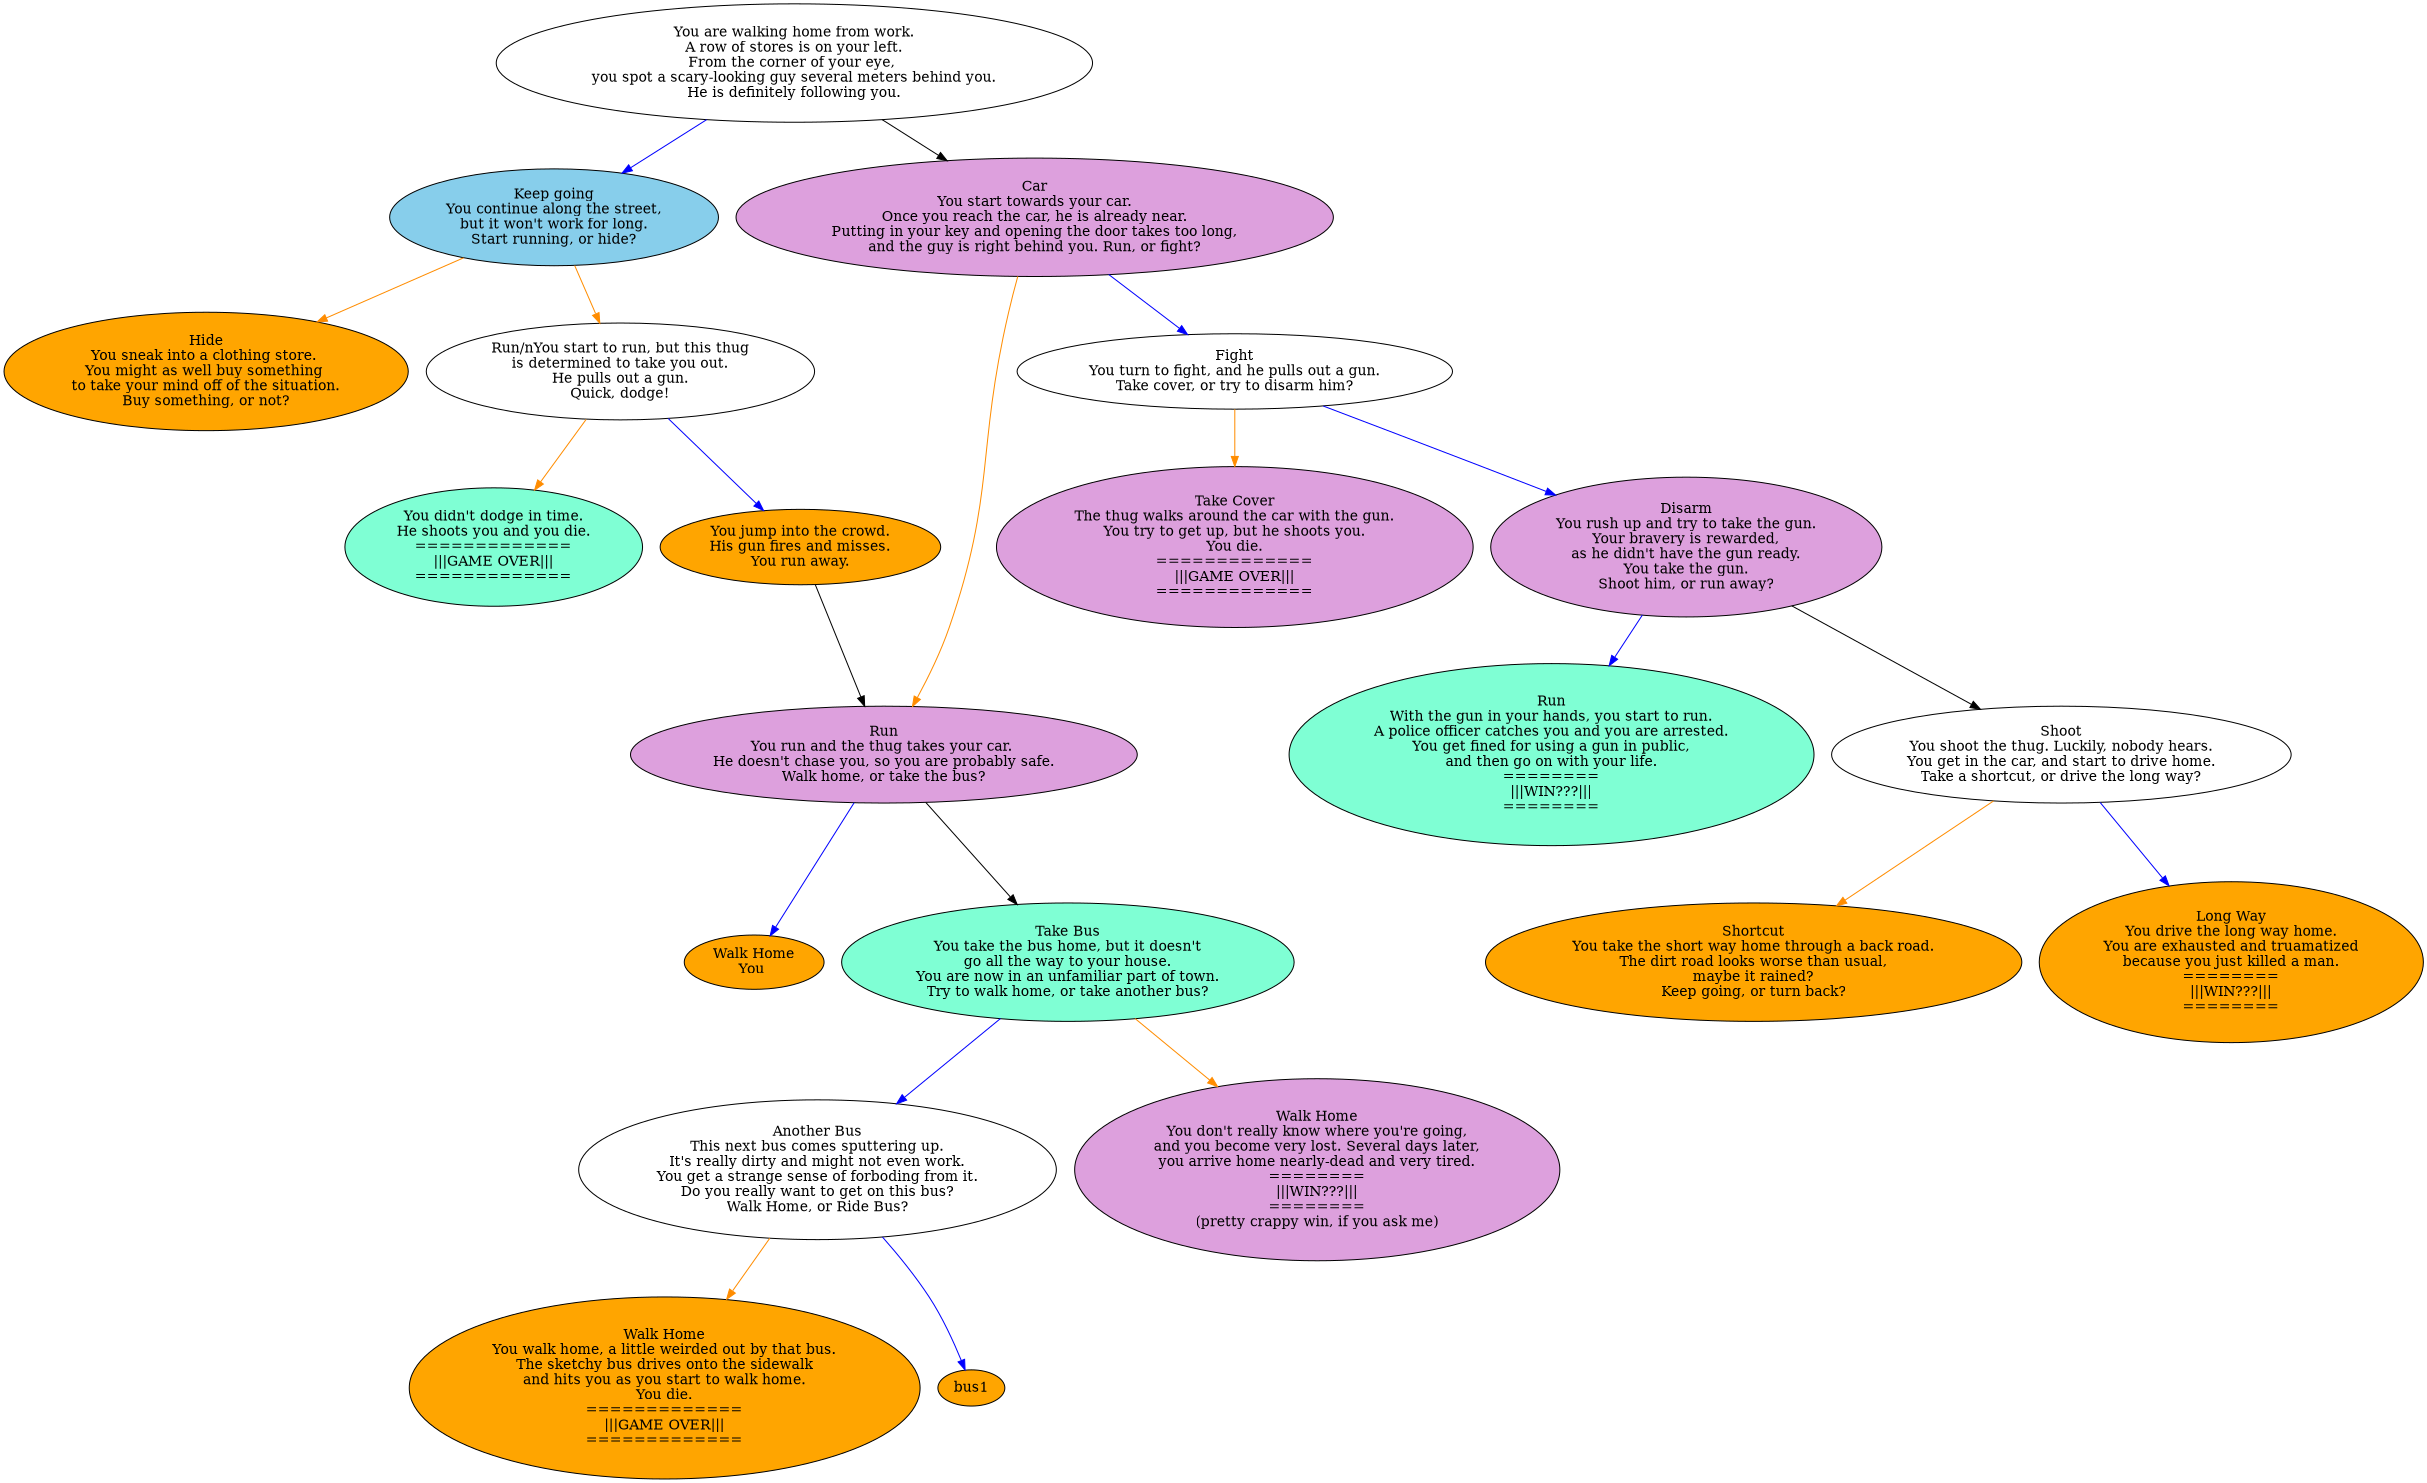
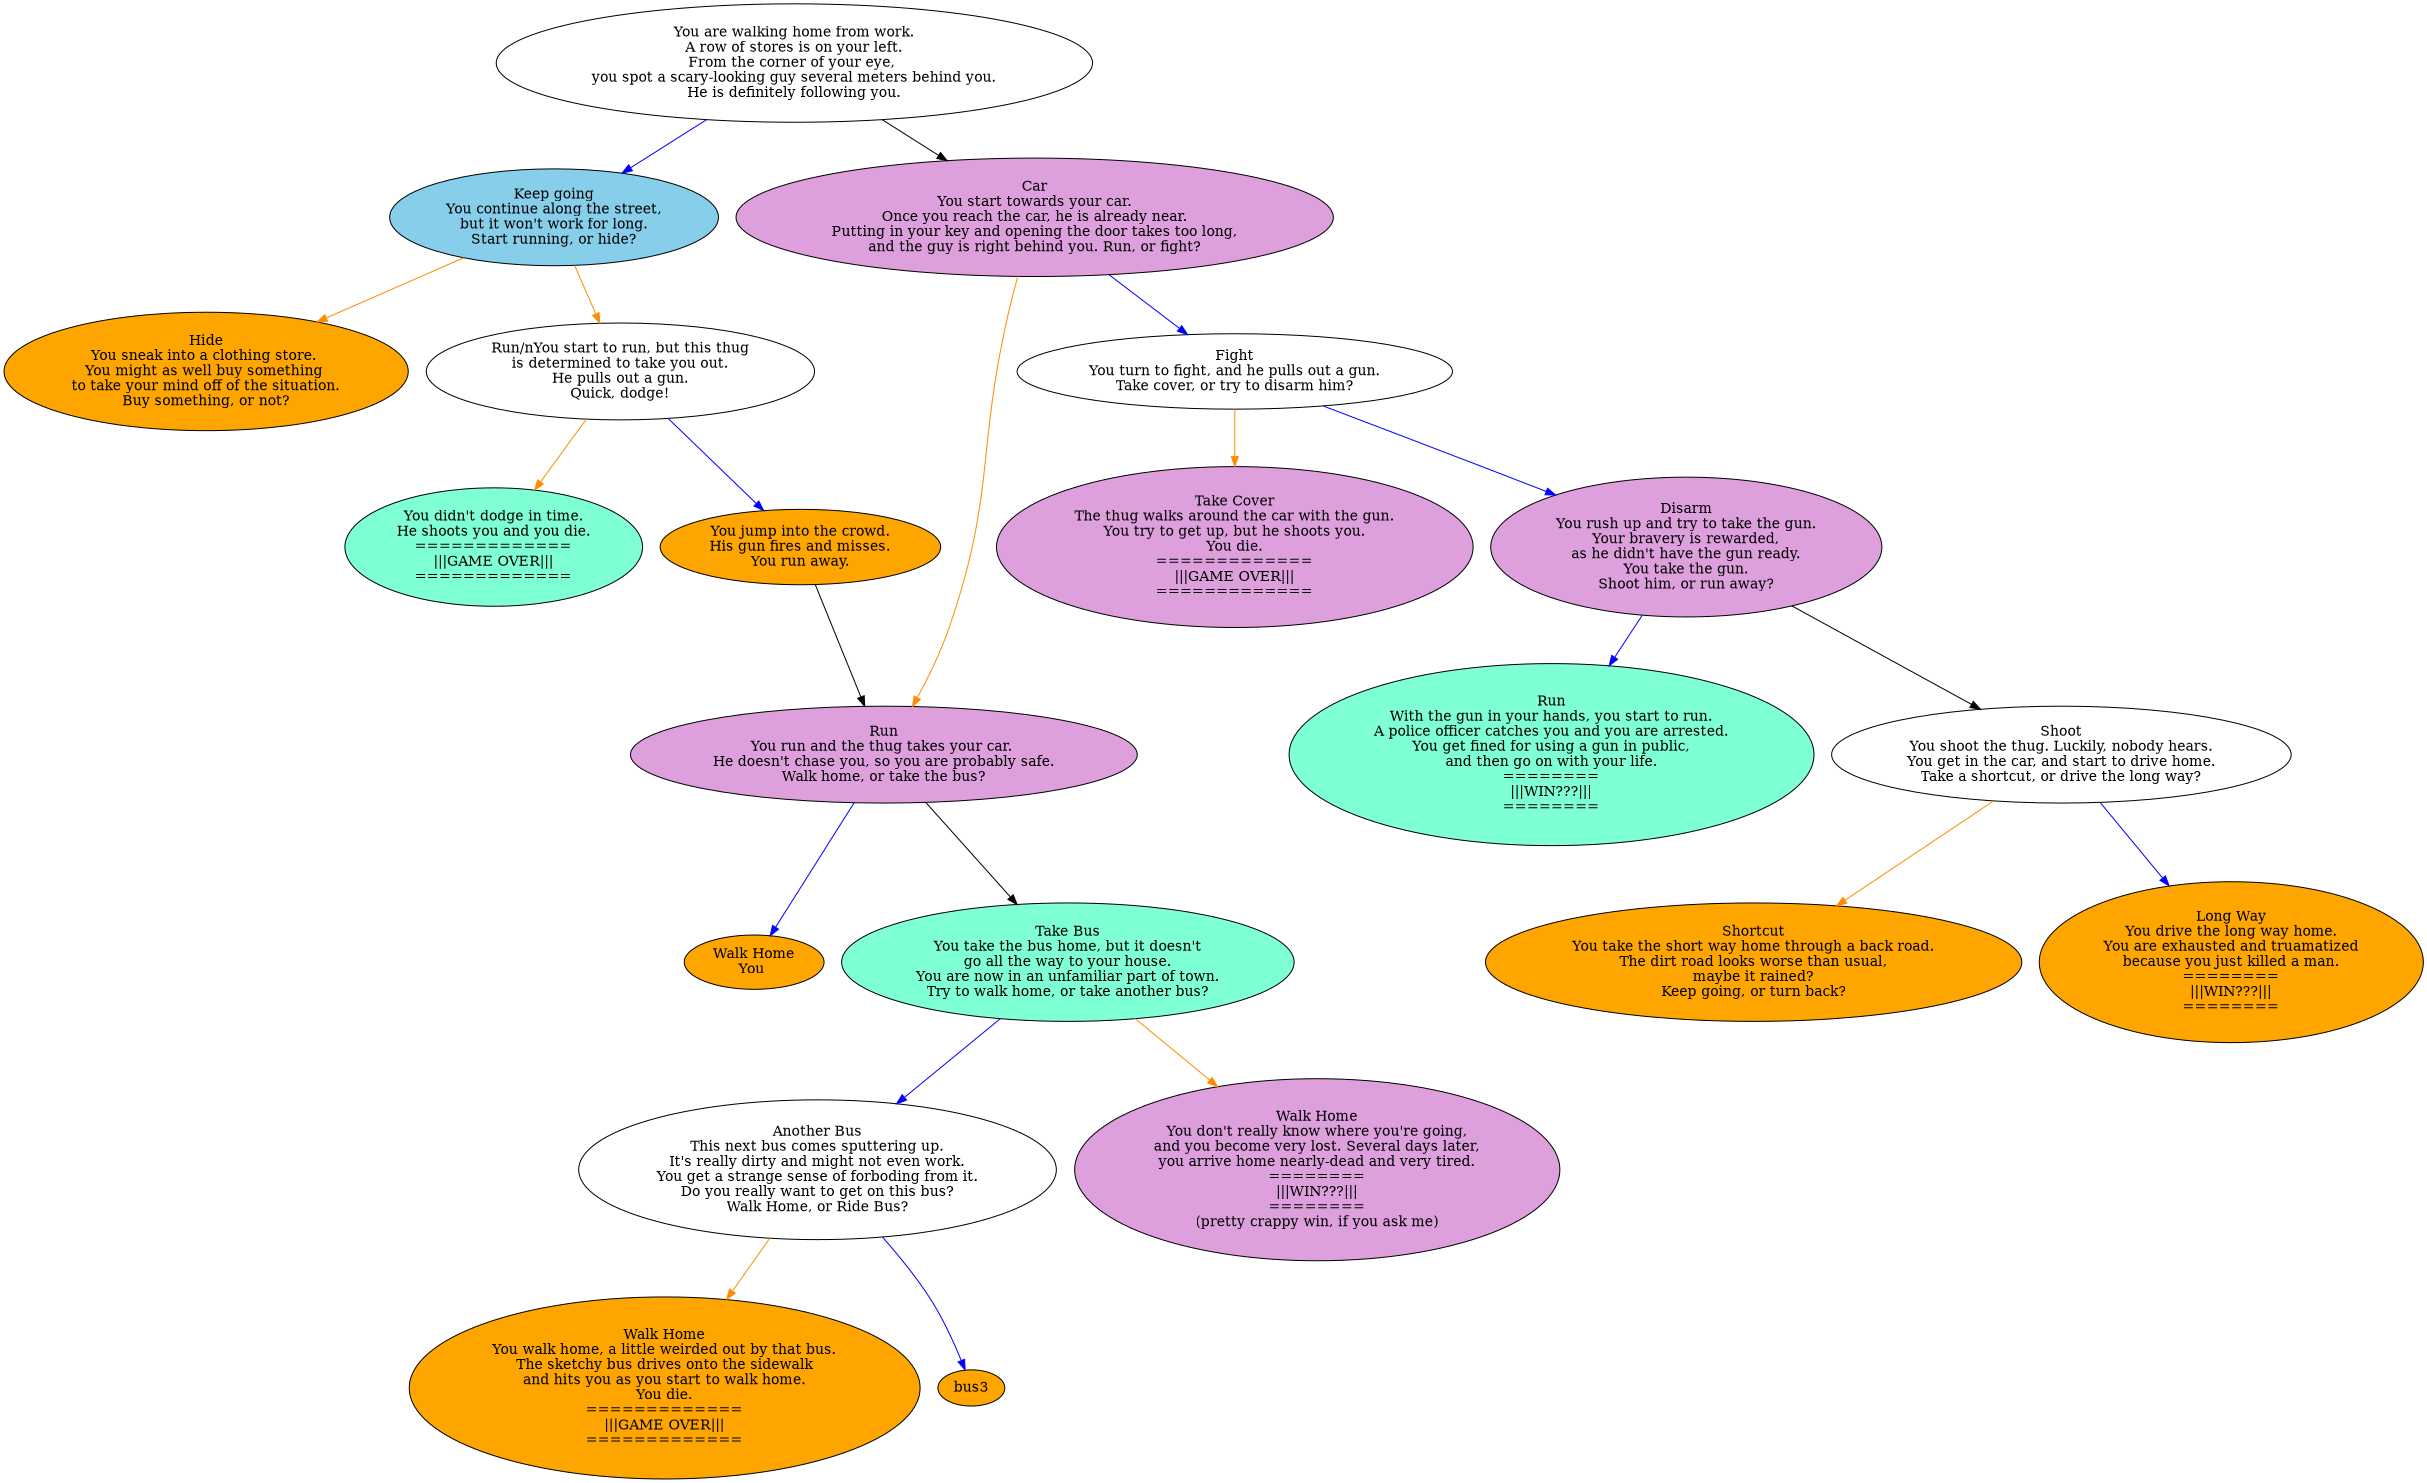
(971, 1388) -> (971, 1388)
